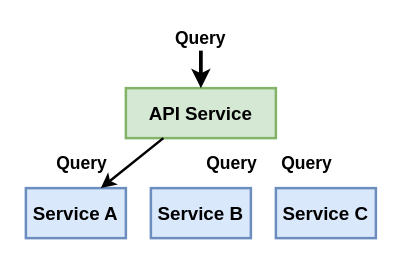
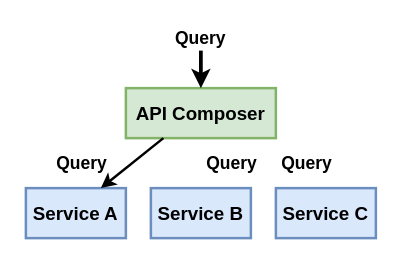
(201, 113) -> (201, 113)
